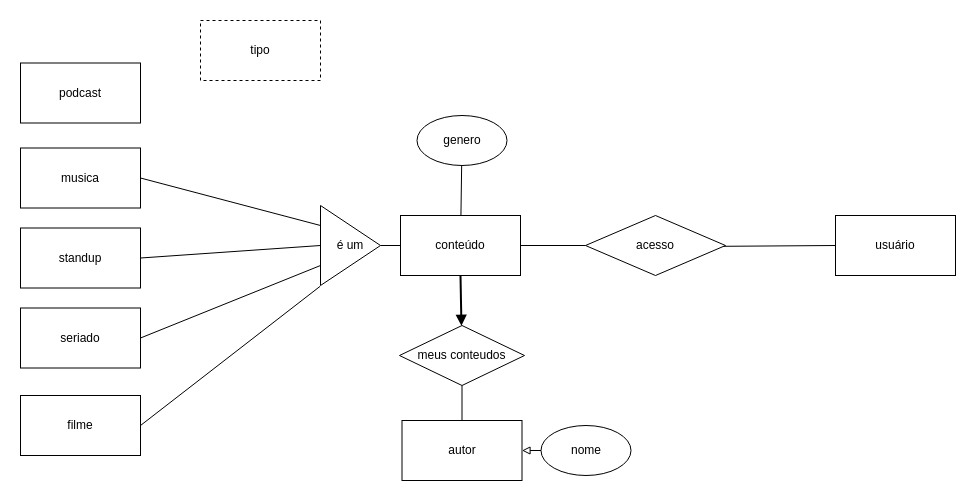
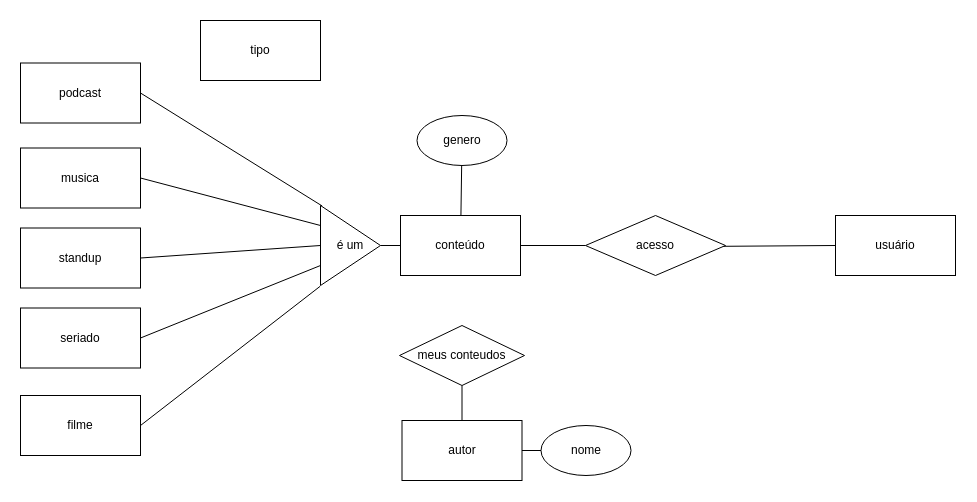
(261, 51) -> (261, 51)
none -> (231, 149)
(461, 296) -> none
(531, 451) -> (527, 451)
